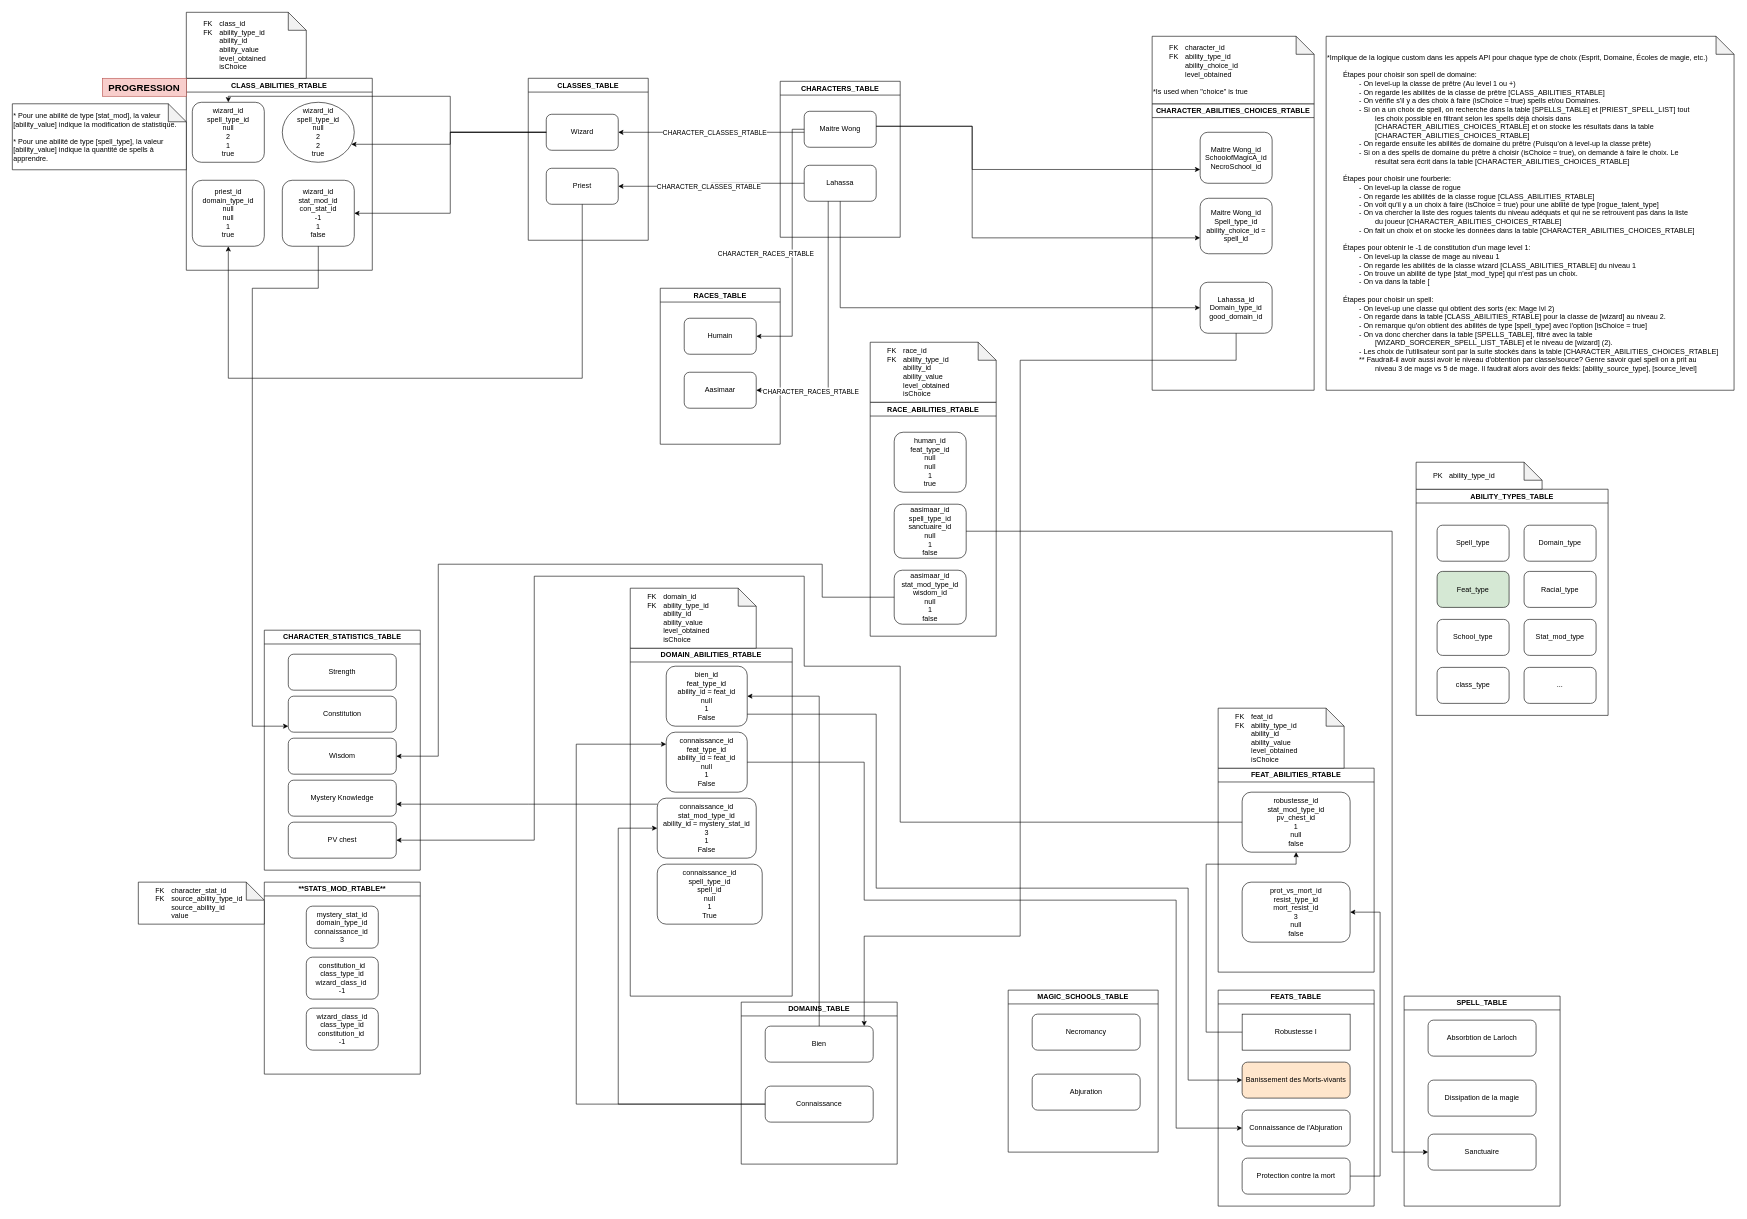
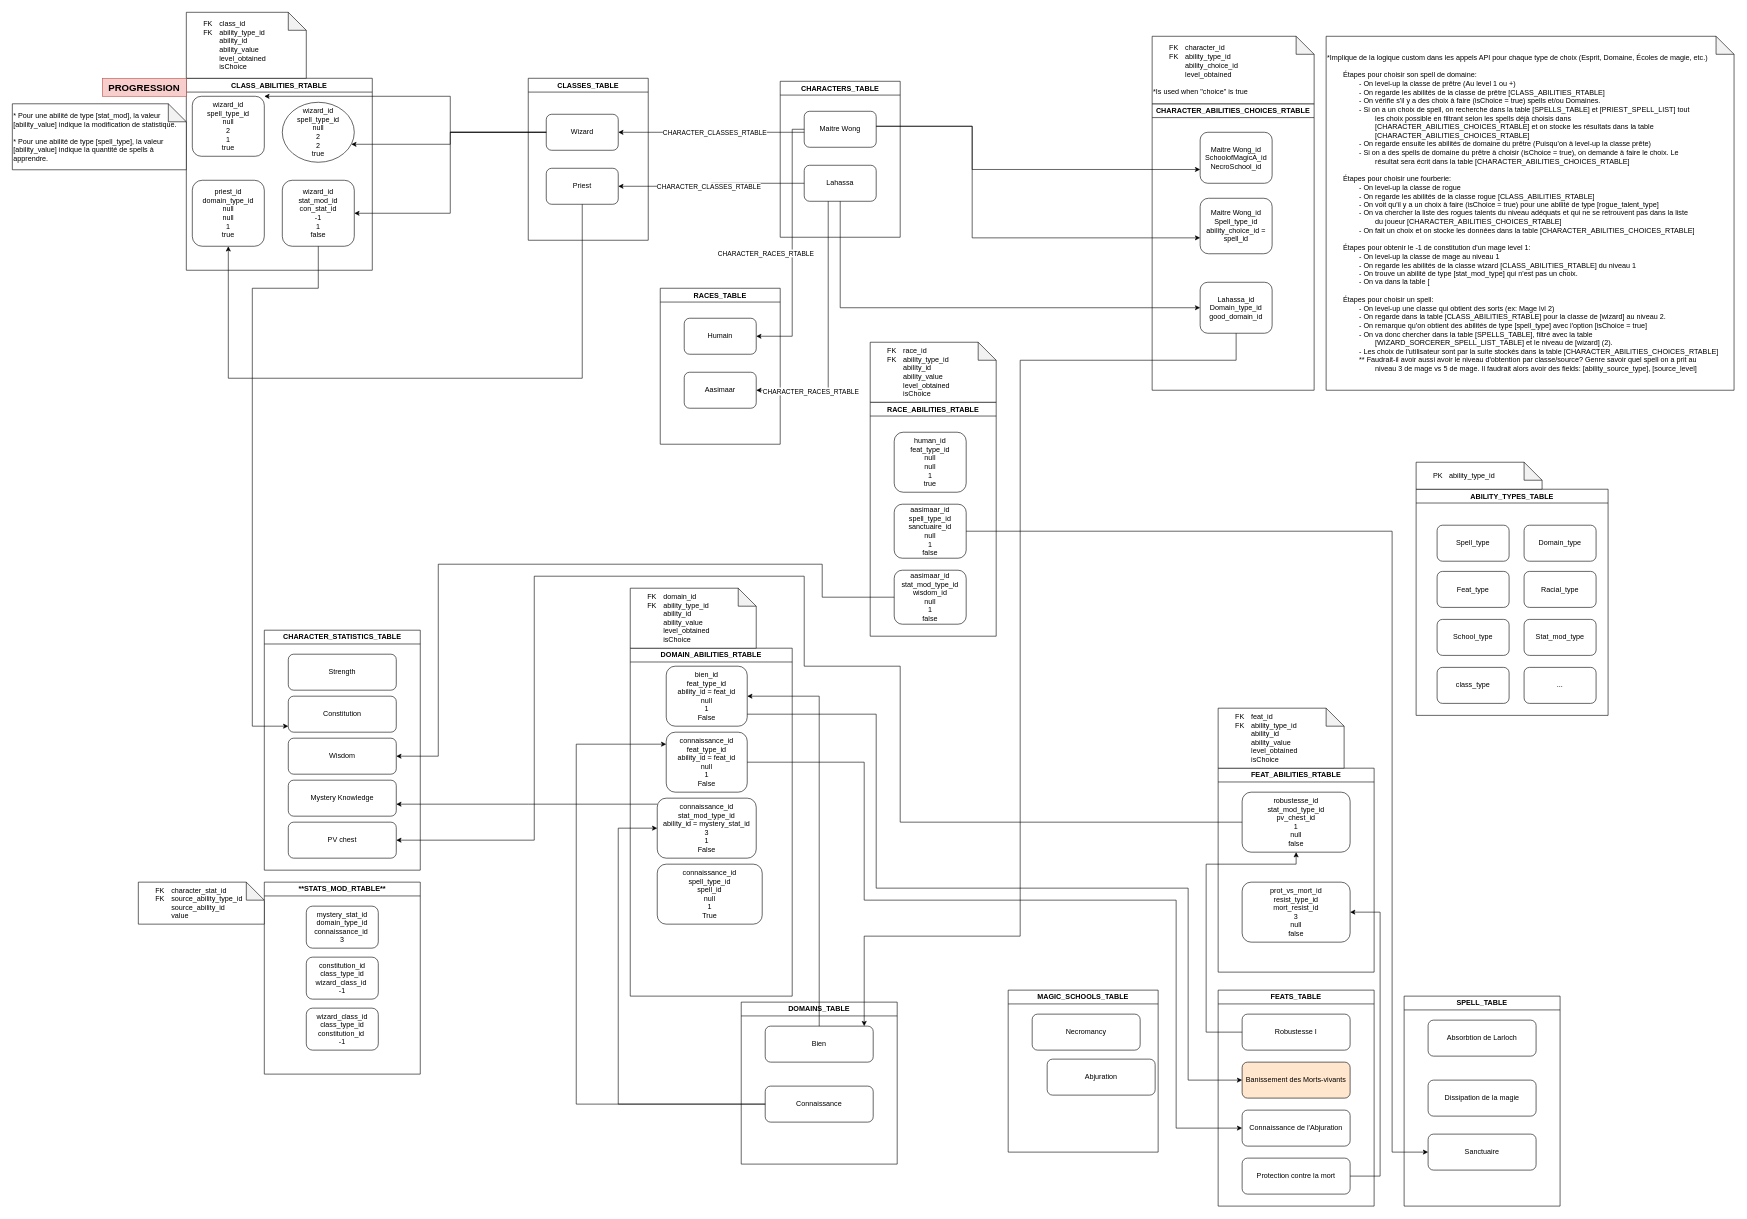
(228, 132) -> (228, 126)
(1473, 590) -> (1473, 590)
(1296, 1032) -> (1296, 1032)
(1086, 1092) -> (1101, 1077)
